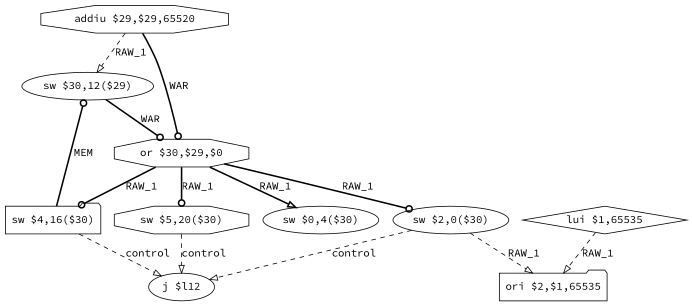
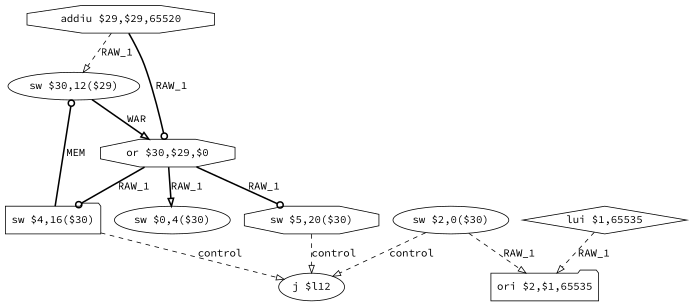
(179, 86) -> (172, 86)
(132, 118) -> (117, 117)
(315, 186) -> none
